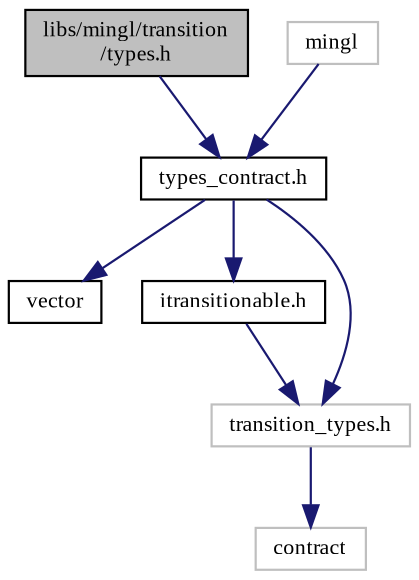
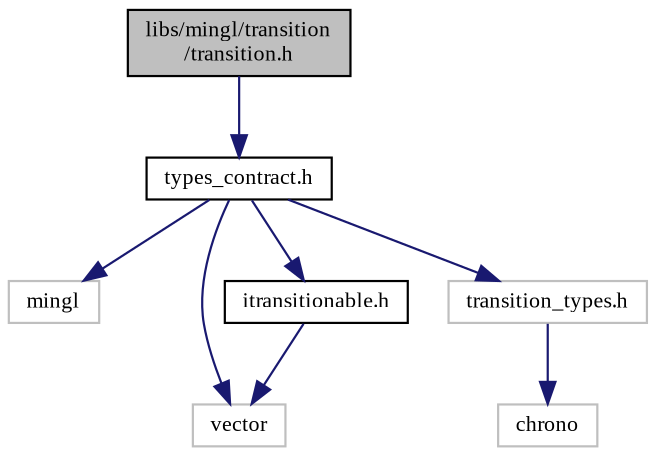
(137, 43) -> (239, 43)
(290, 102) -> (156, 234)
(55, 302) -> (239, 425)
(266, 355) -> (284, 355)
(311, 549) -> (548, 425)
